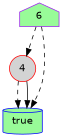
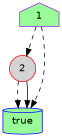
(39, 16) -> (39, 16)
(23, 69) -> (23, 69)
